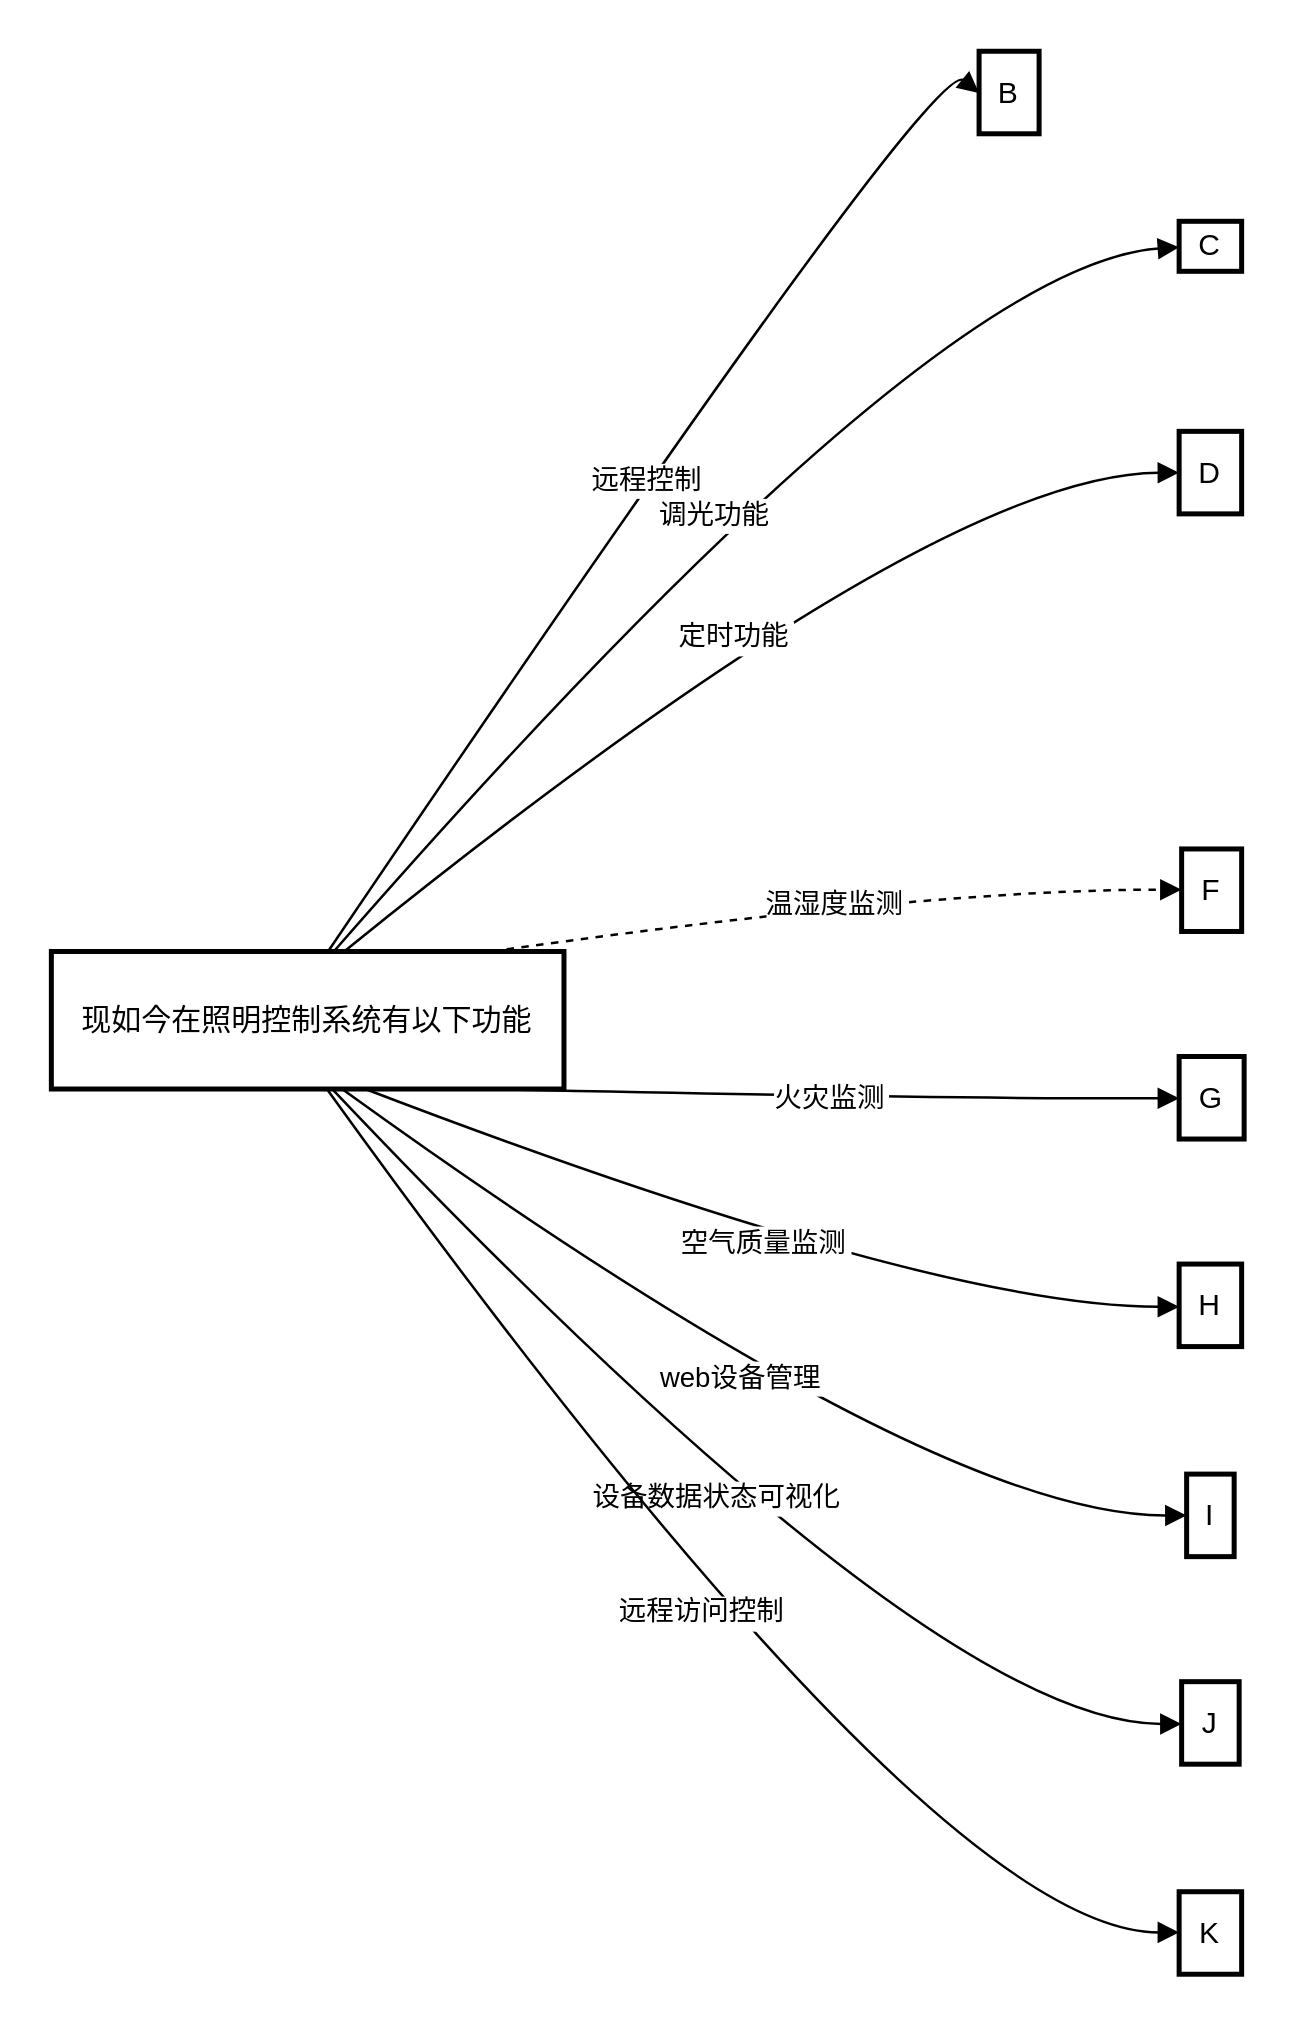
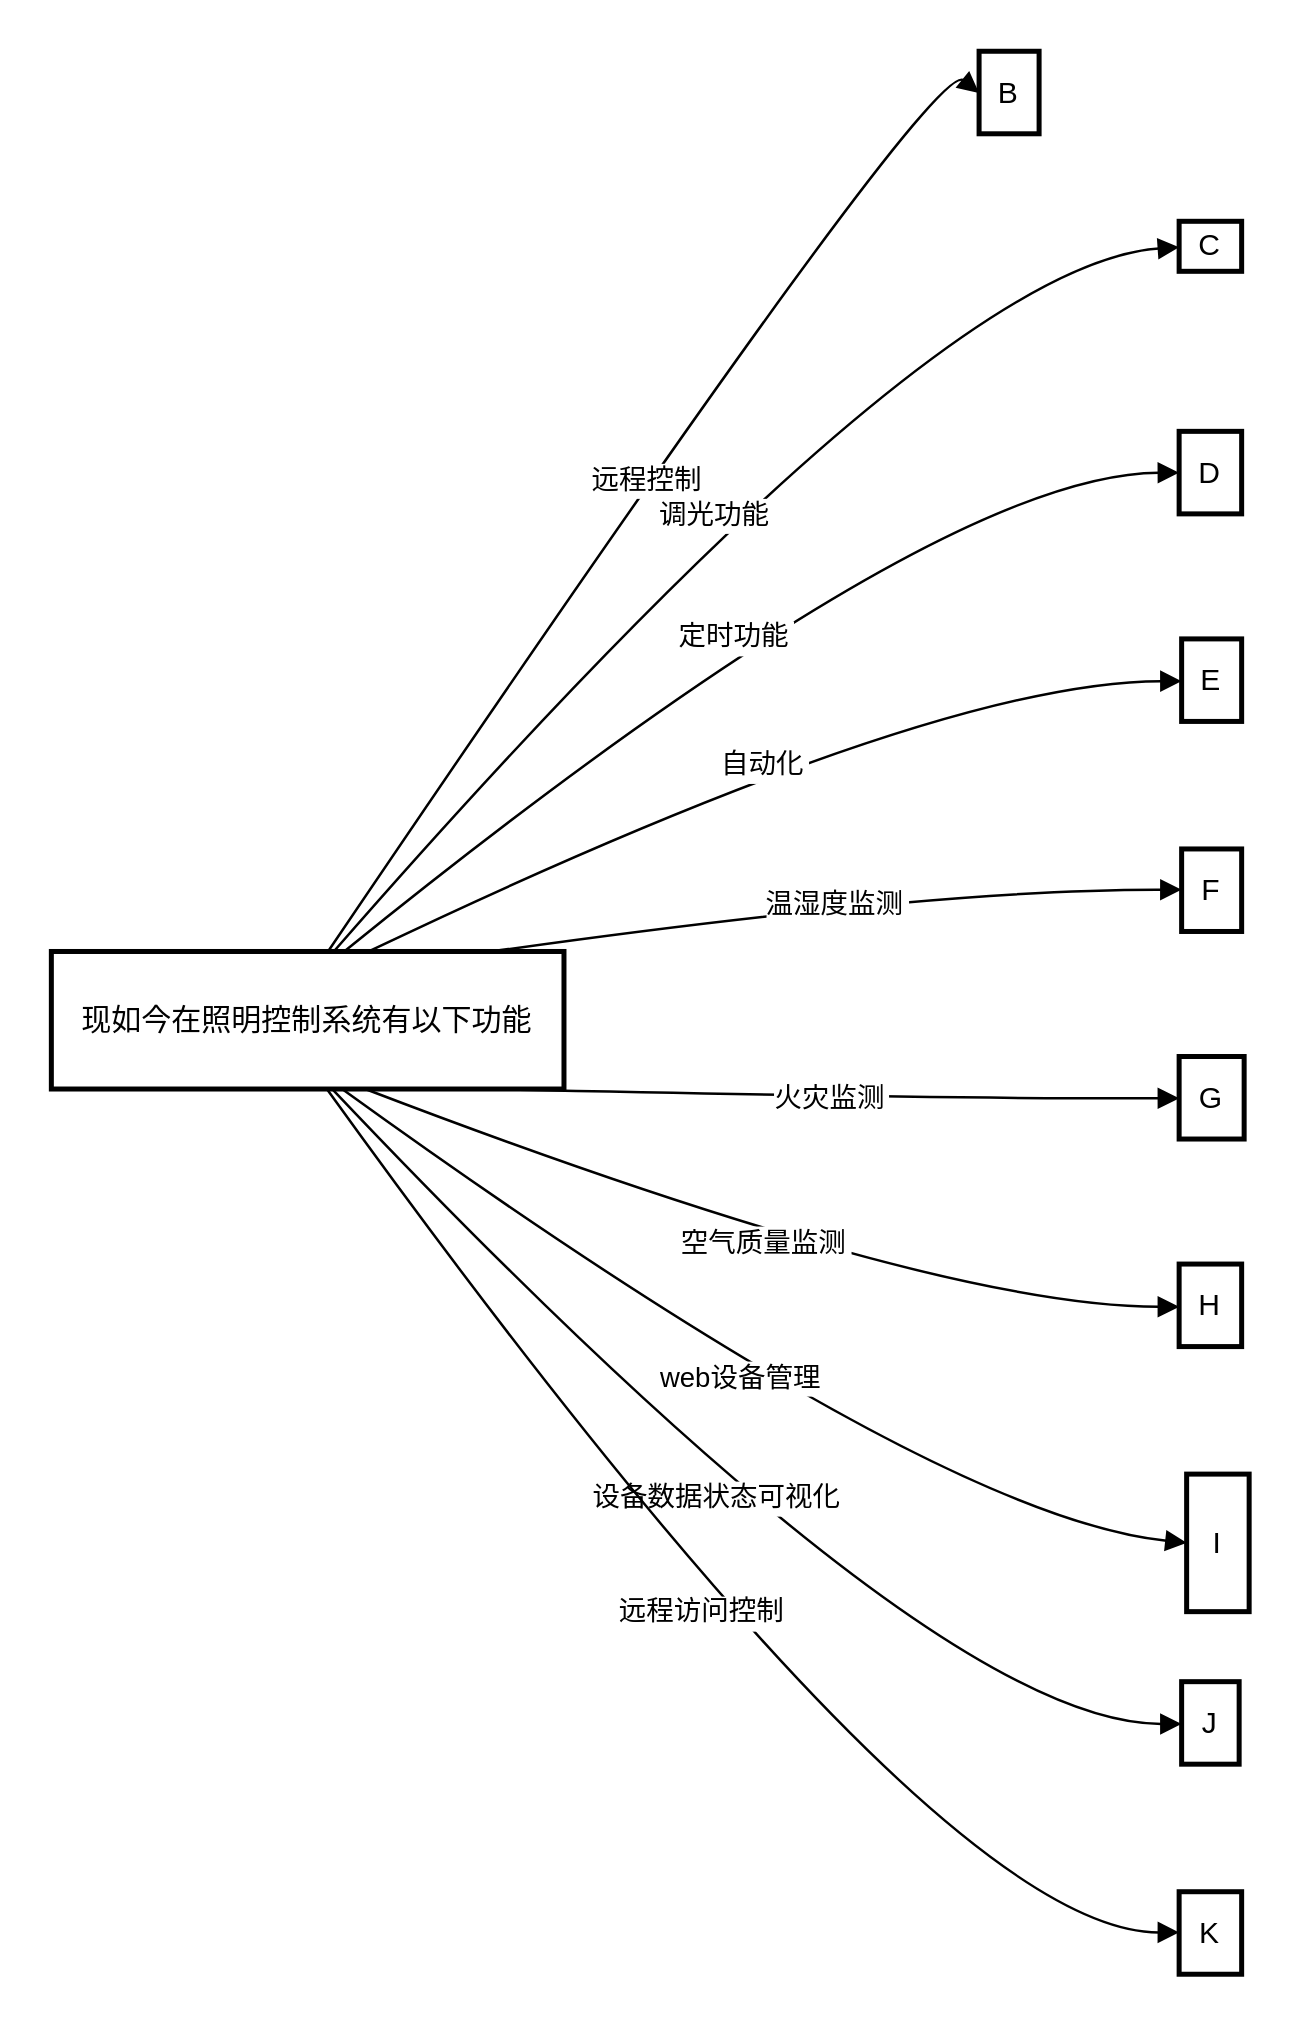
none -> (1211, 680)
none -> (562, 863)
(631, 933) -> (631, 933)
(1210, 1515) -> (1218, 1543)
